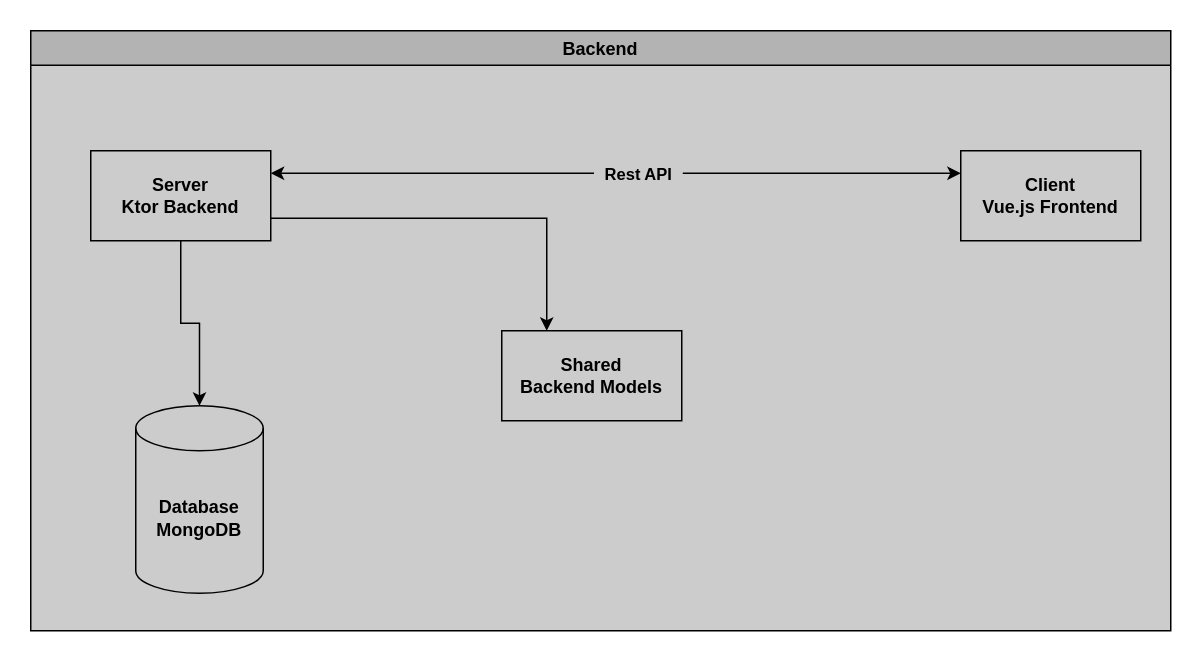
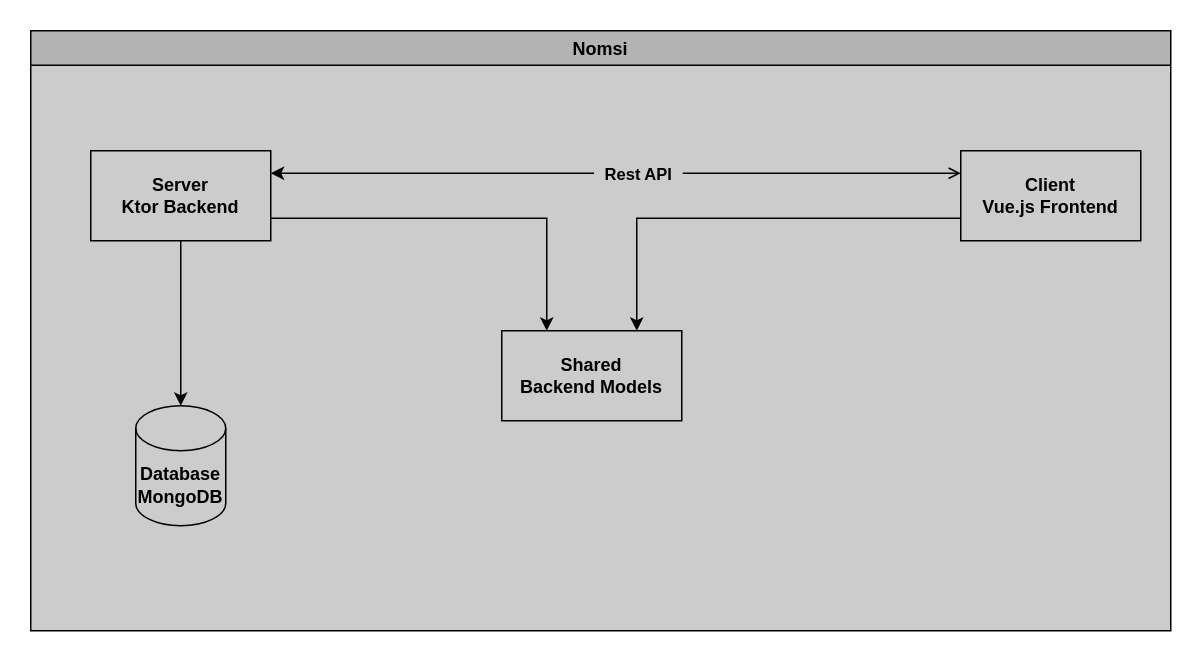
(600, 49) -> (600, 49)
(949, 173) -> (951, 173)
none -> (748, 218)
(200, 500) -> (181, 466)
